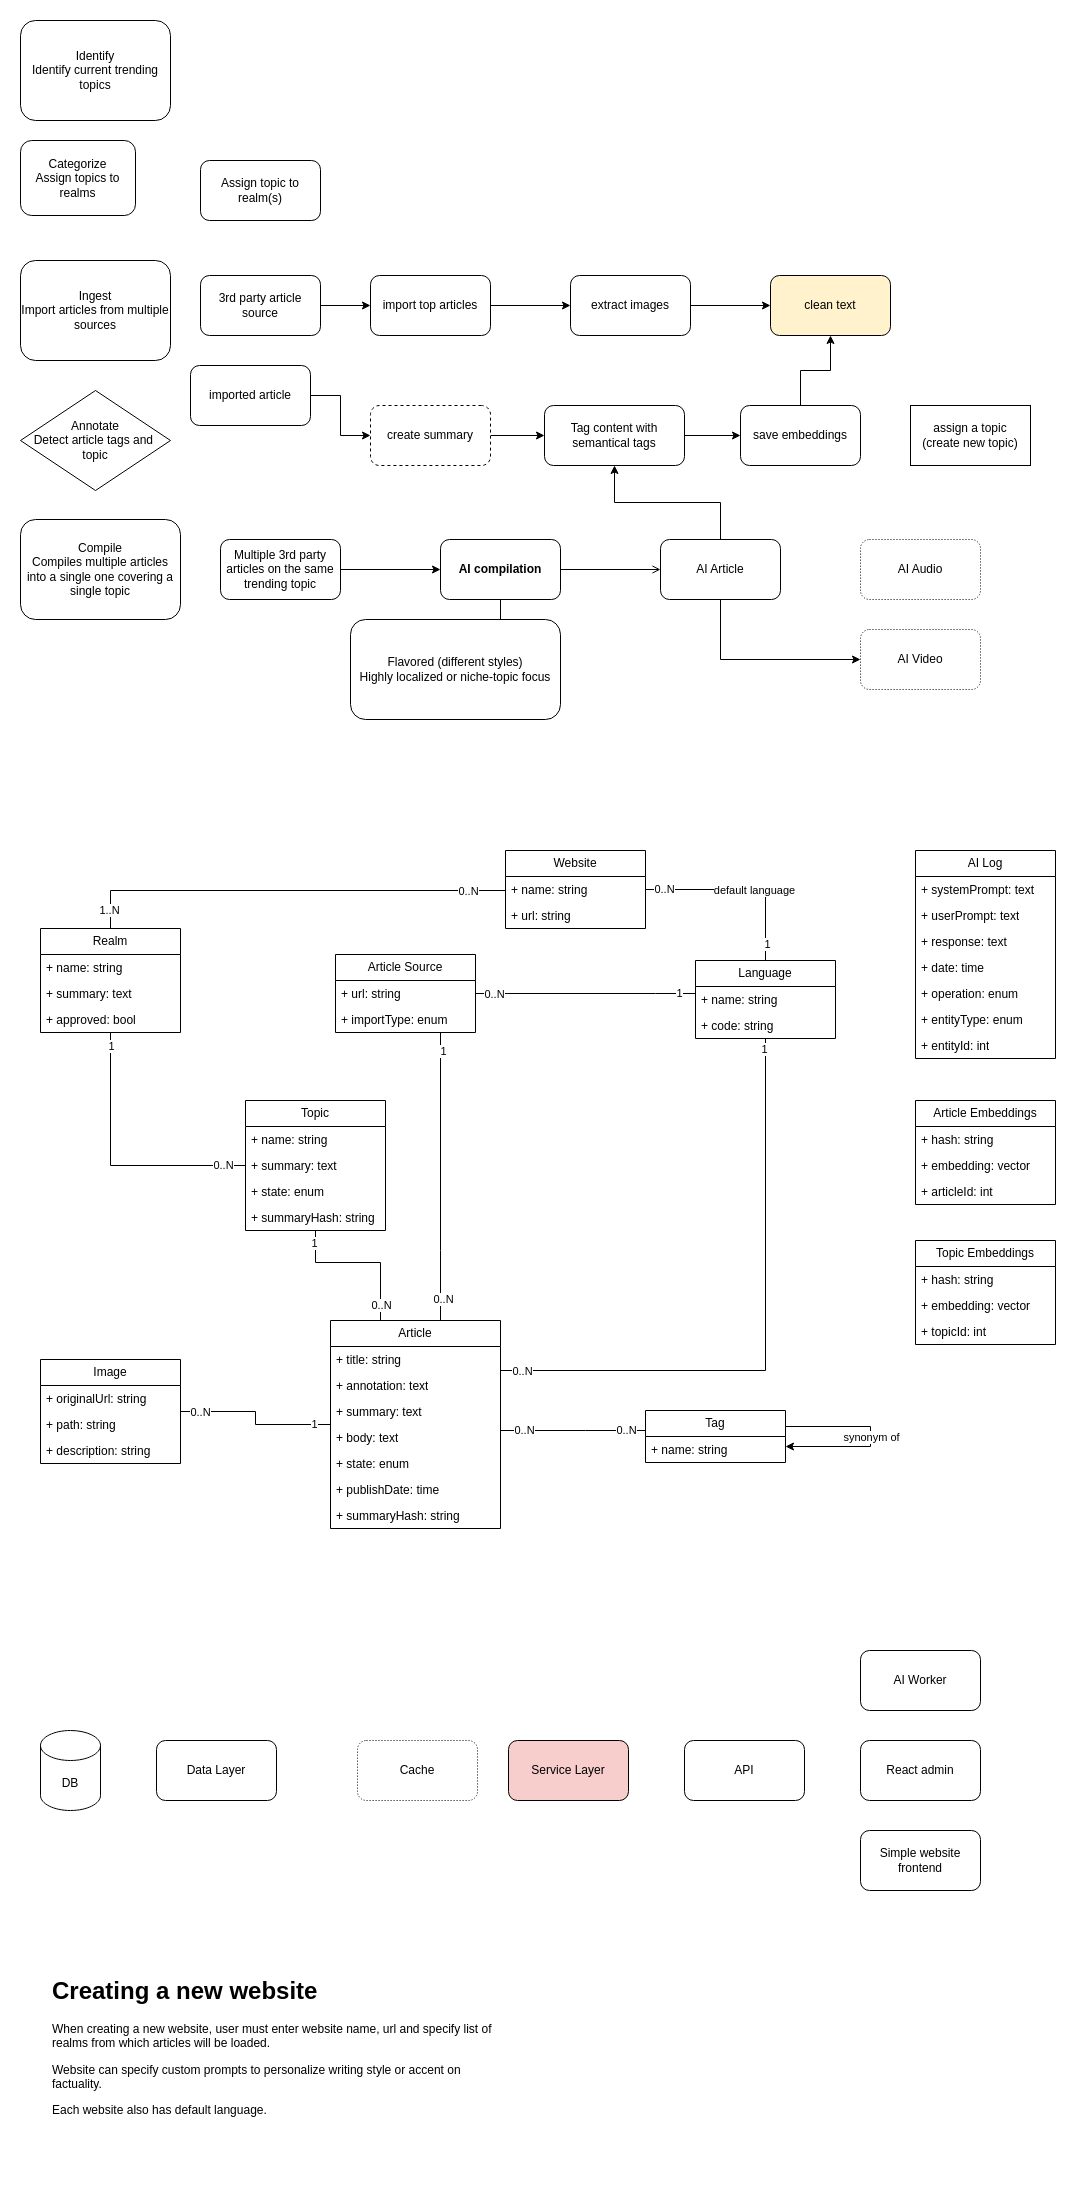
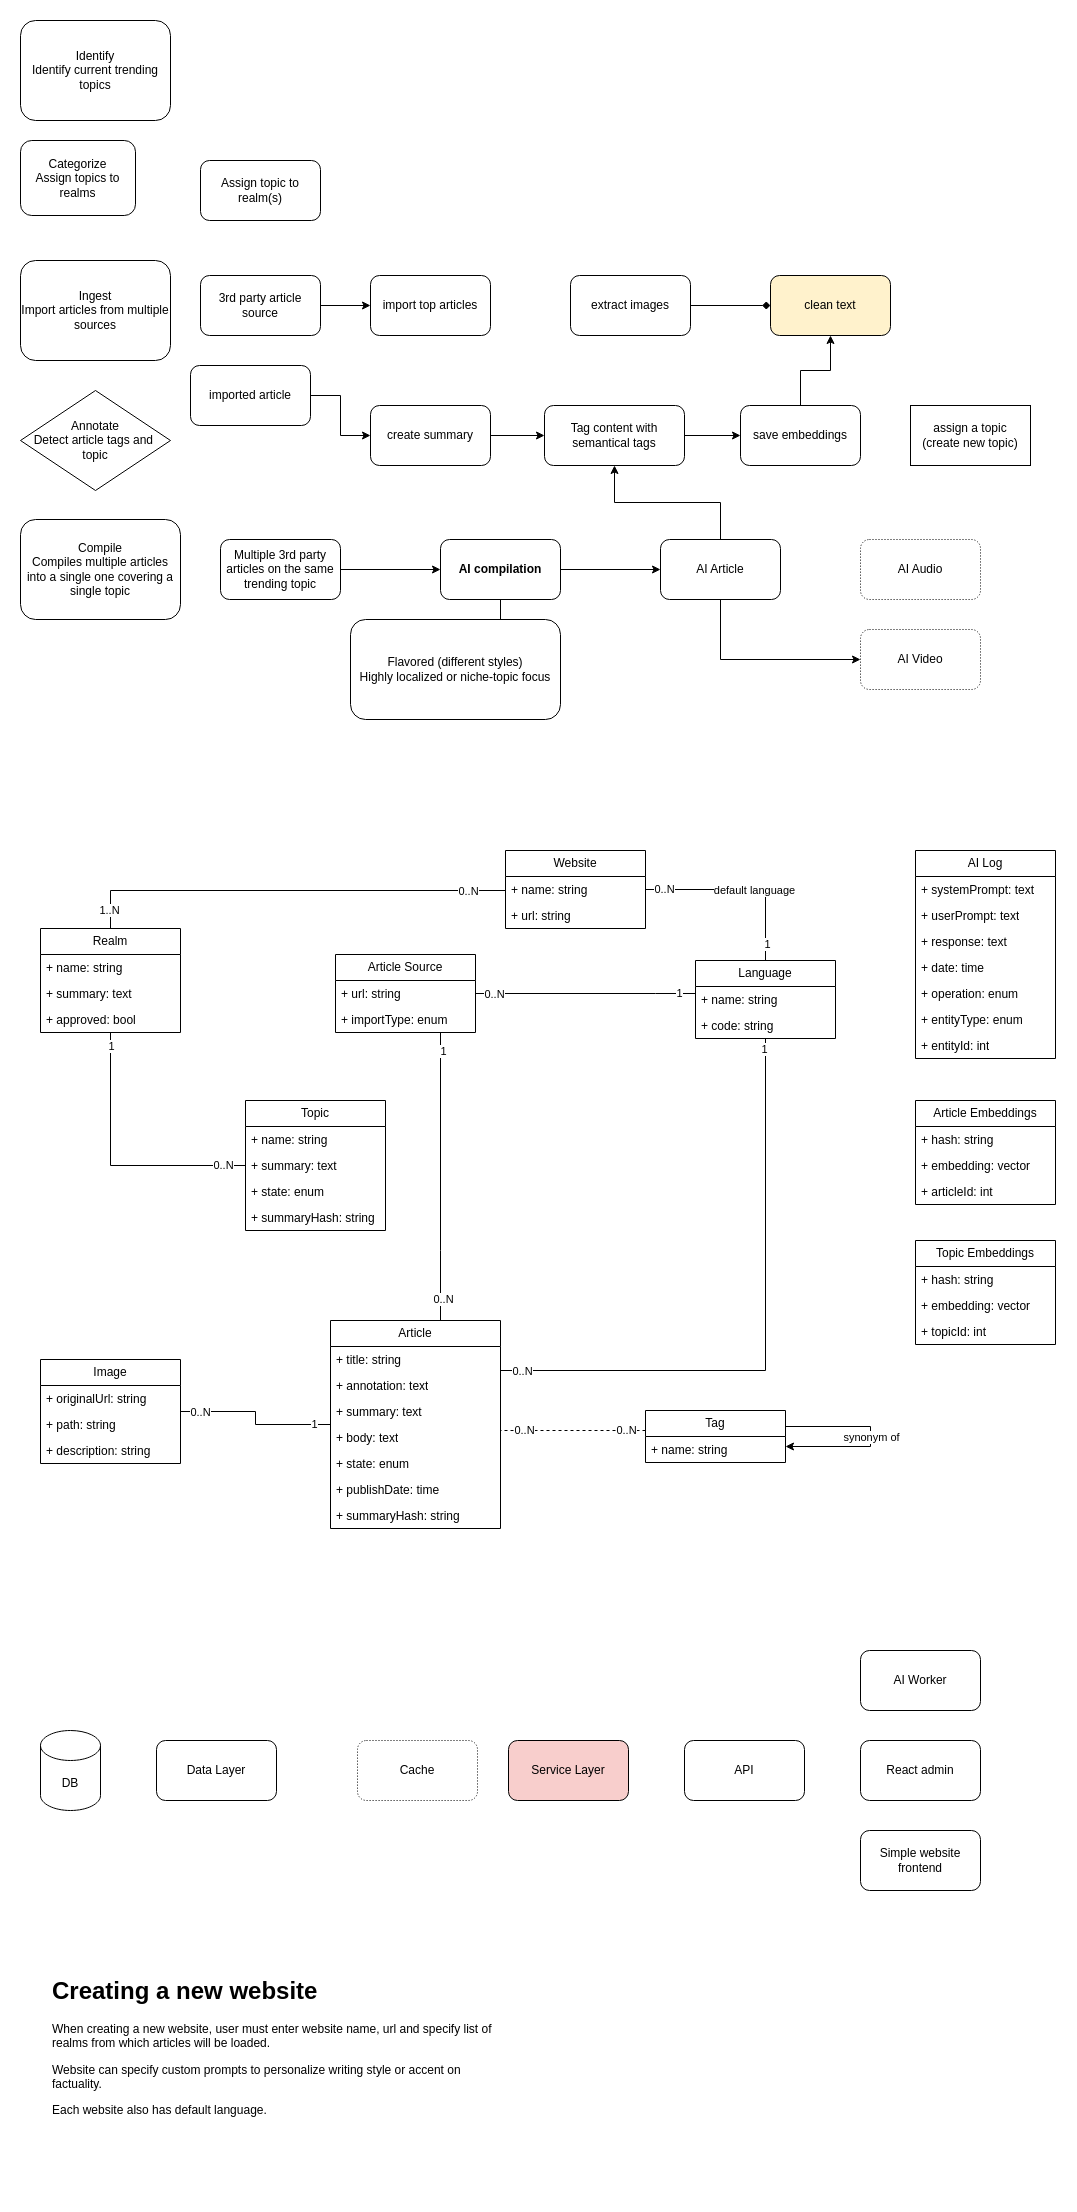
(527, 306) -> none
(762, 306) -> (761, 306)
(431, 436) -> (431, 436)
(653, 570) -> (652, 570)
(361, 1263) -> none
(577, 1431) -> (577, 1431)
